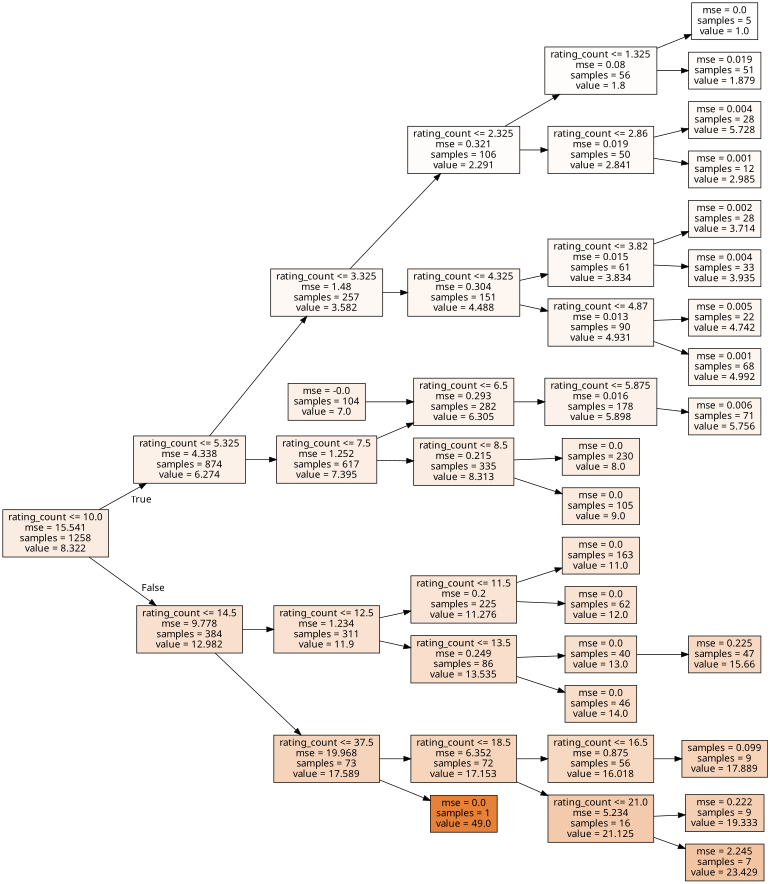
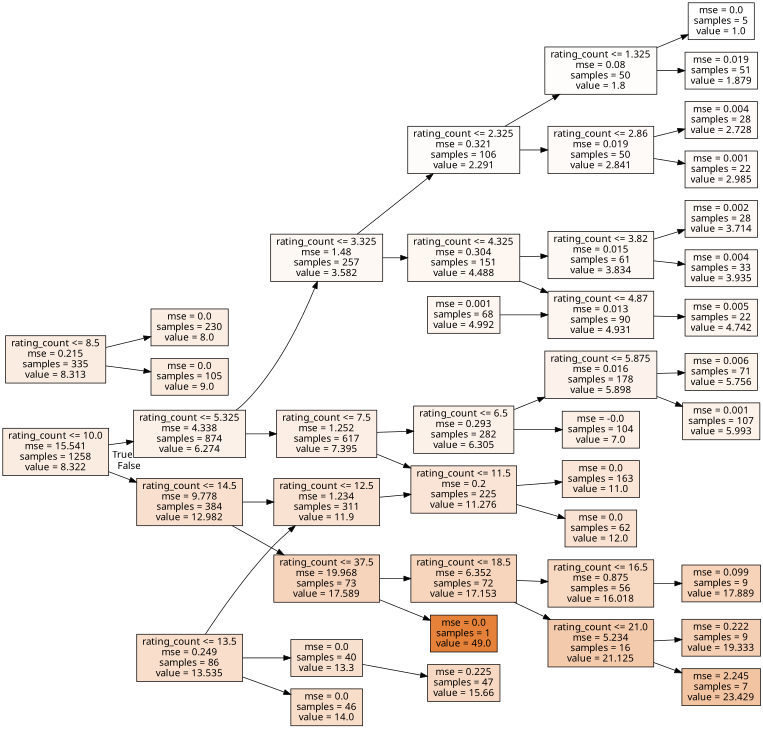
(601, 71) -> (601, 71)
(725, 120) -> (721, 120)
(725, 169) -> (721, 169)
(668, 347) -> (521, 315)
(386, 402) -> (535, 430)
none -> (721, 421)
(392, 461) -> (391, 460)
(392, 644) -> (244, 580)
(601, 654) -> (327, 658)
(725, 759) -> (721, 583)
